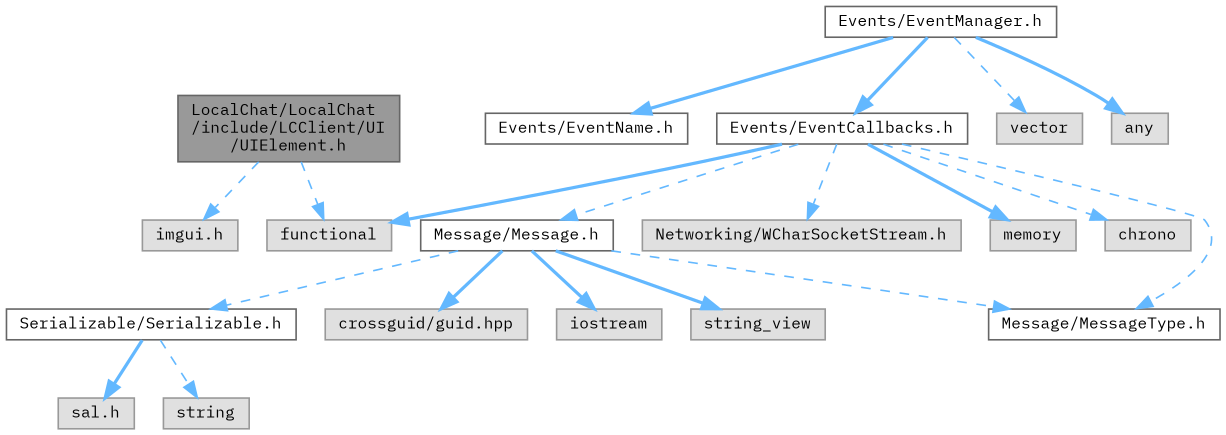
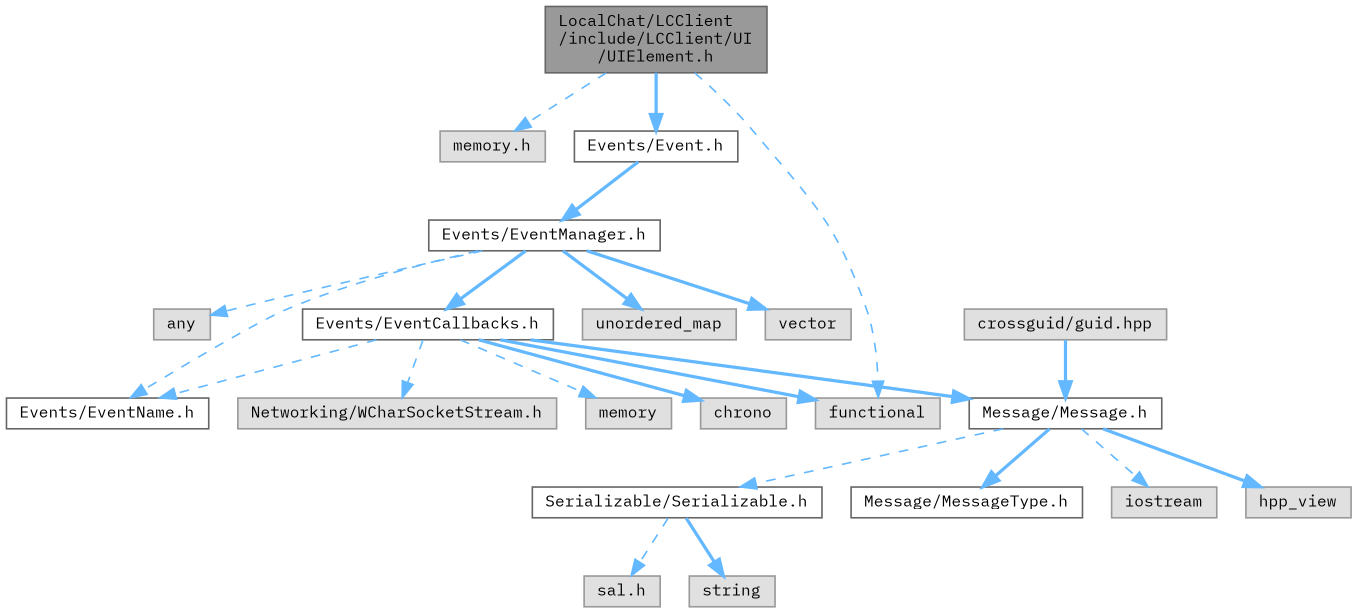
(1044, 68) -> (303, 292)
(984, 69) -> (668, 277)
(772, 73) -> (304, 302)
(289, 129) -> (656, 40)
none -> (656, 146)
(930, 178) -> (520, 366)
(987, 179) -> (582, 368)
(687, 180) -> (742, 368)
(1108, 193) -> (276, 367)
(190, 235) -> (493, 146)
(478, 274) -> (1065, 361)
(557, 274) -> (1108, 452)
(802, 279) -> (1023, 452)
none -> (659, 324)
(758, 324) -> (1298, 502)
(128, 362) -> (654, 540)
(174, 362) -> (700, 540)
